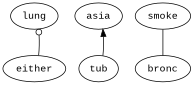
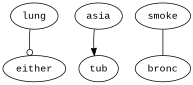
(39, 45) -> (29, 39)
(104, 46) -> (94, 39)
